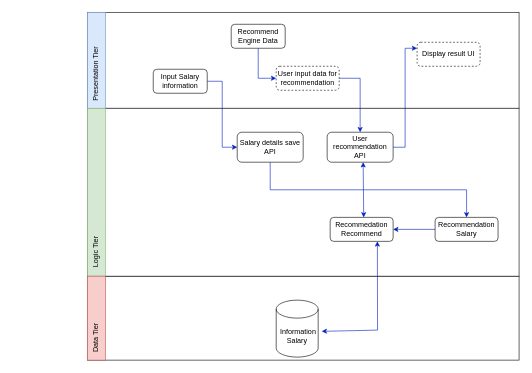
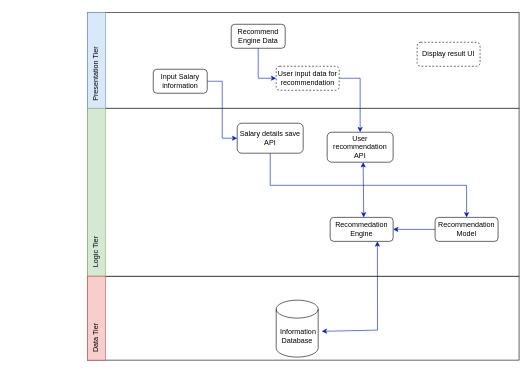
(407, 48) -> none
(270, 147) -> (270, 138)
(362, 230) -> (362, 230)
(467, 230) -> (467, 230)
(297, 336) -> (297, 336)
